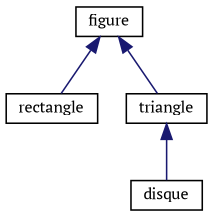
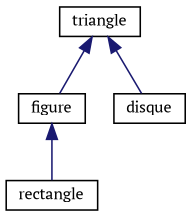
(143, 72) -> (72, 72)
